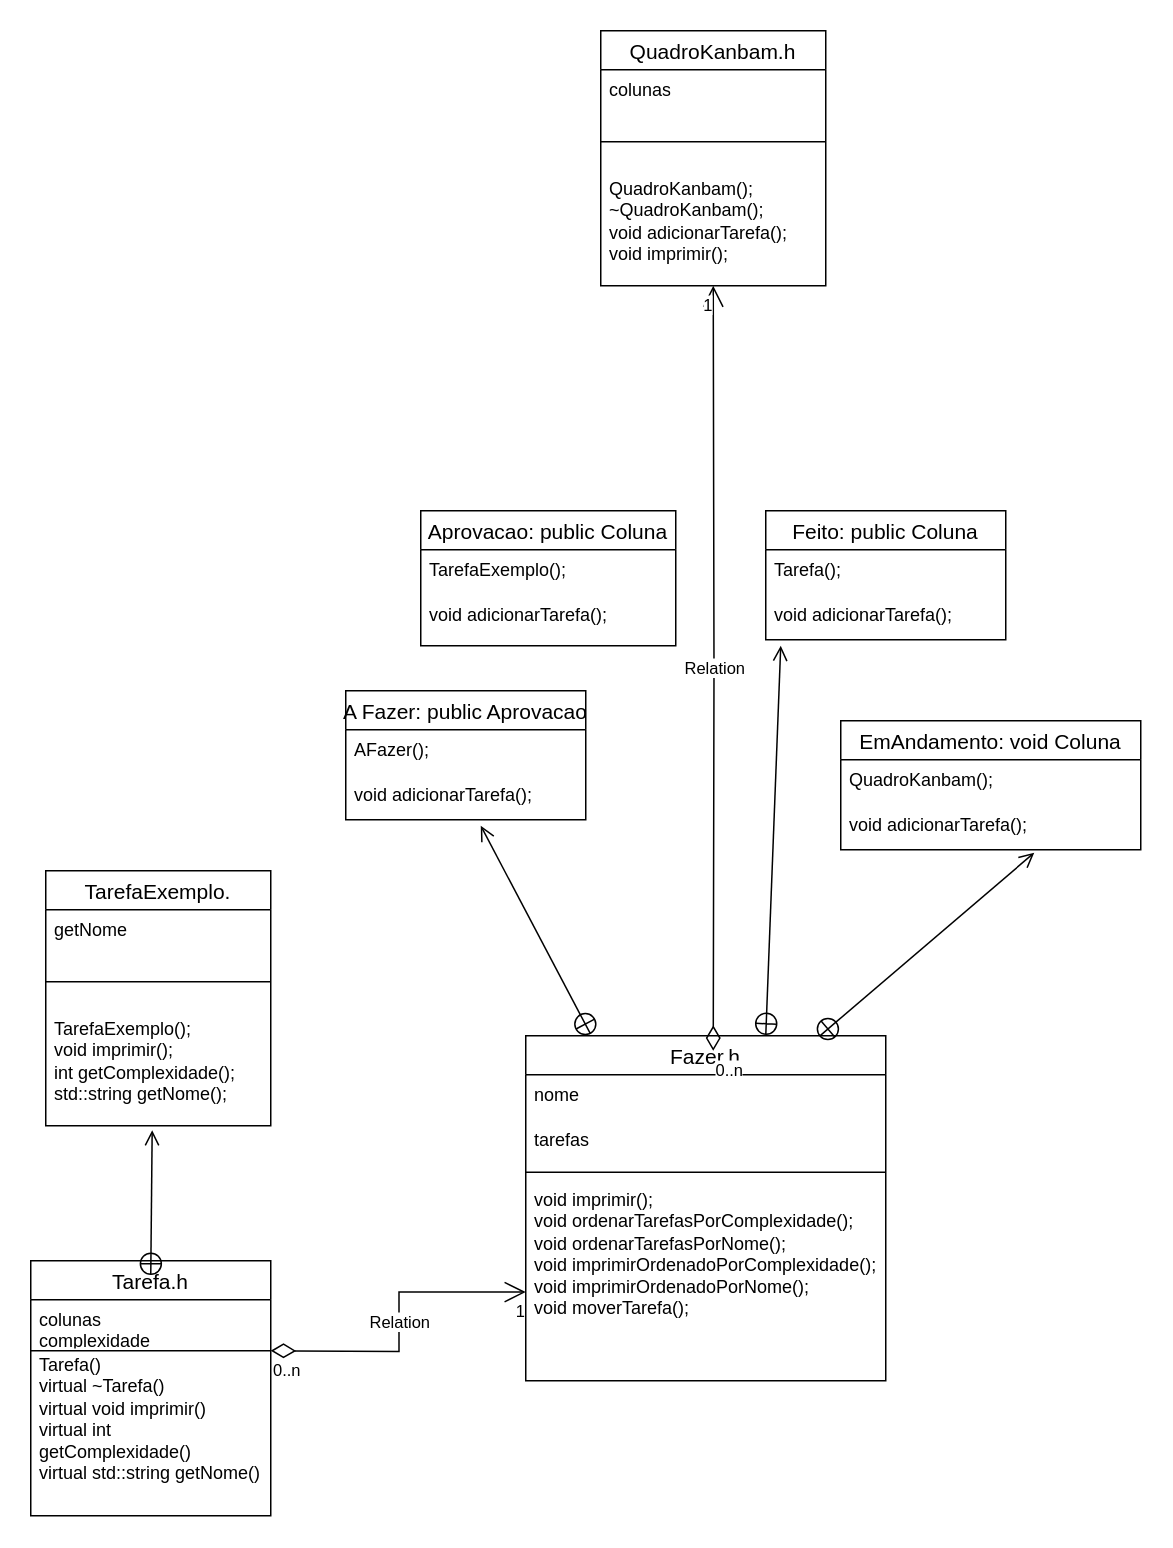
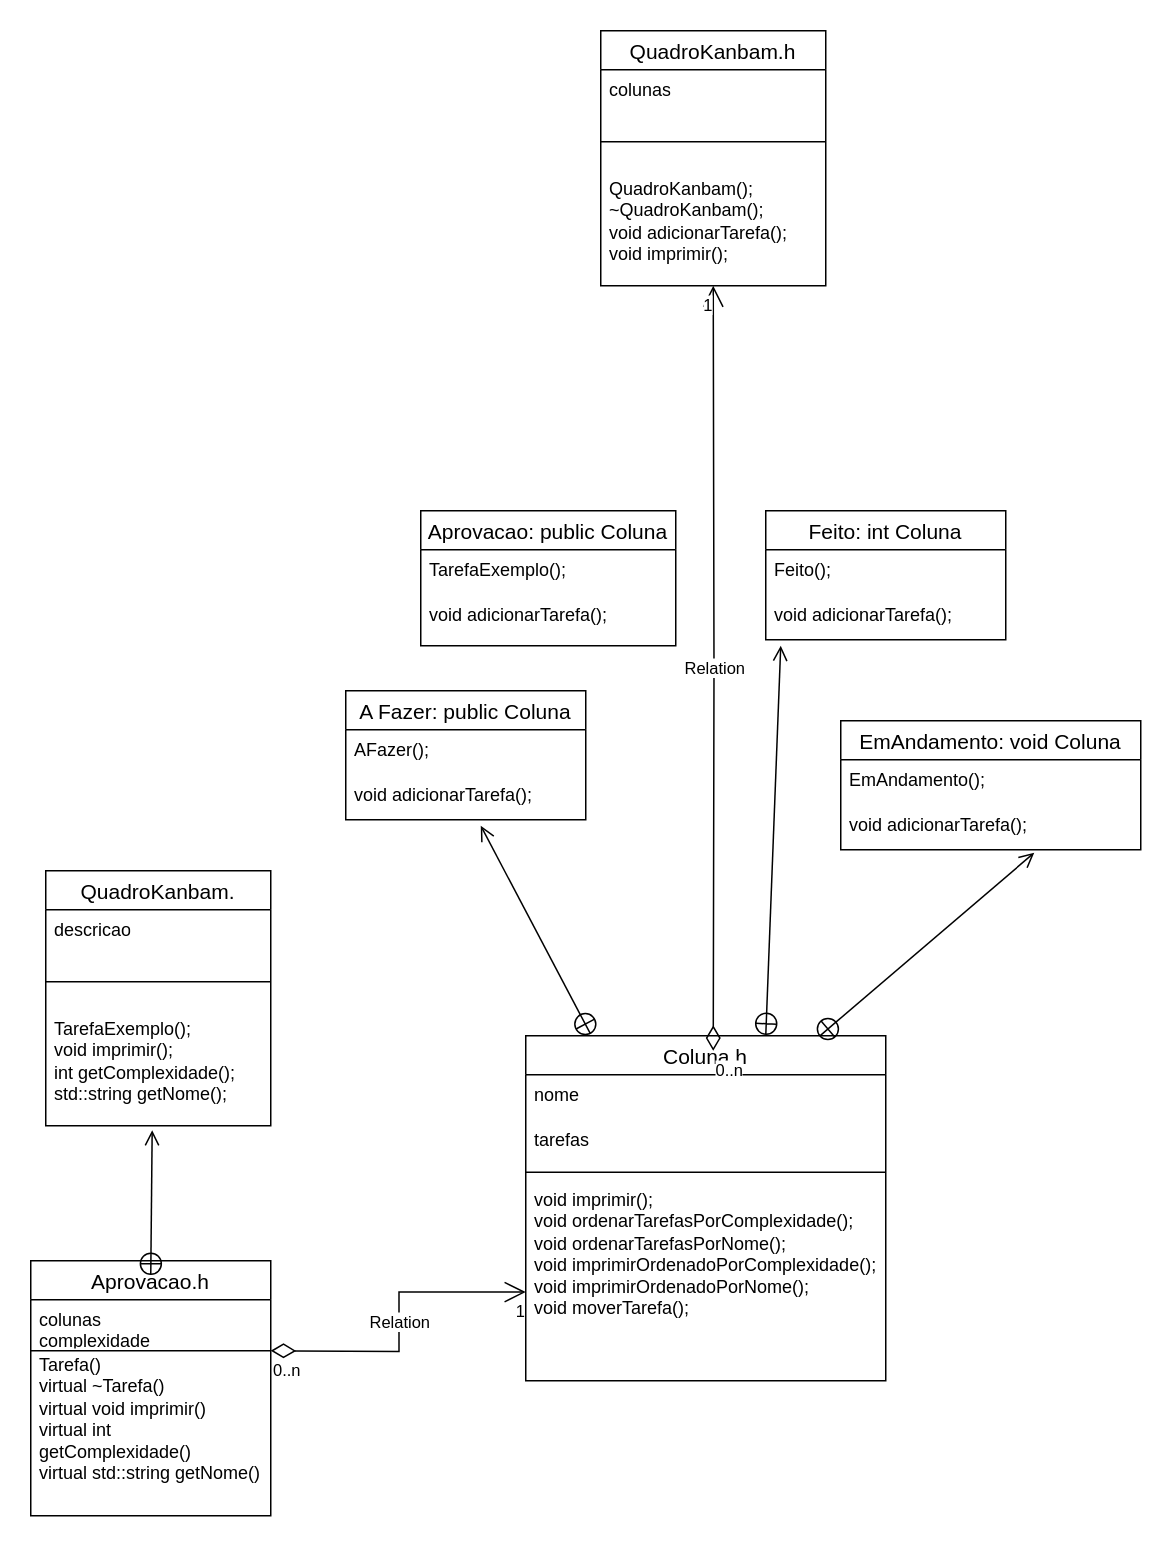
(885, 532) -> (885, 532)
(818, 571) -> (810, 571)
(465, 712) -> (465, 712)
(923, 781) -> (918, 781)
(158, 892) -> (158, 892)
(90, 931) -> (98, 931)
(705, 1057) -> (705, 1057)
(150, 1282) -> (150, 1282)
